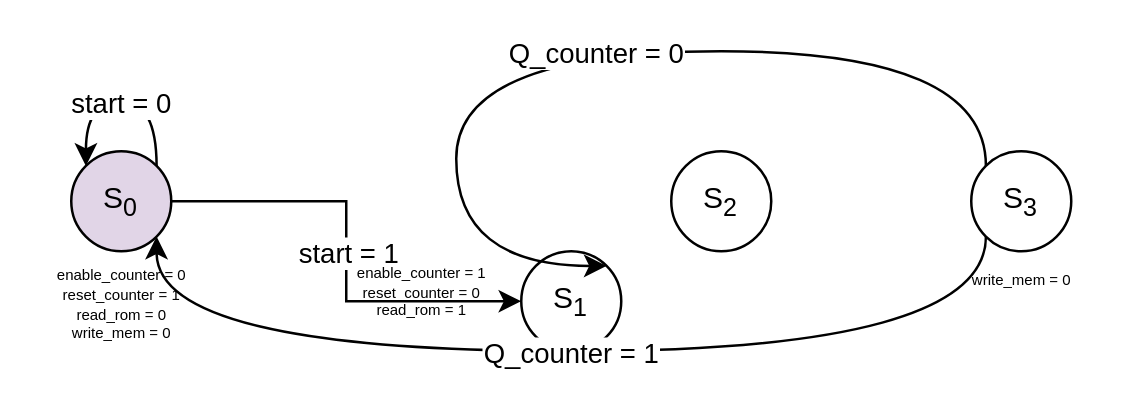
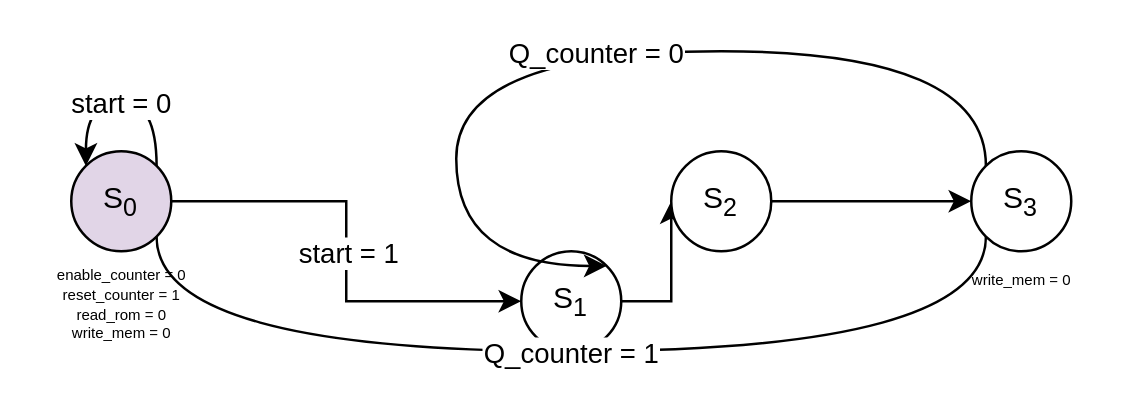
none -> (863, 201)
none -> (671, 284)
(421, 289) -> none
(279, 330) -> (275, 326)
